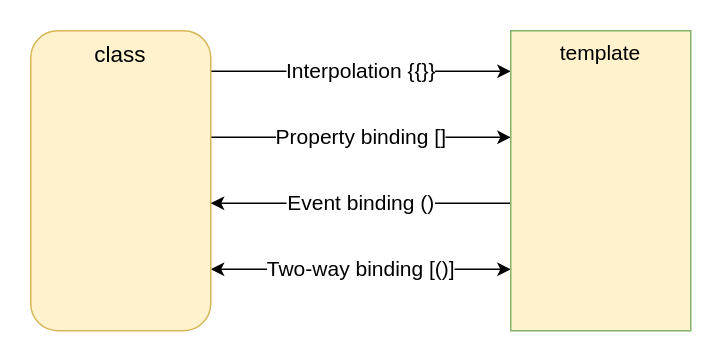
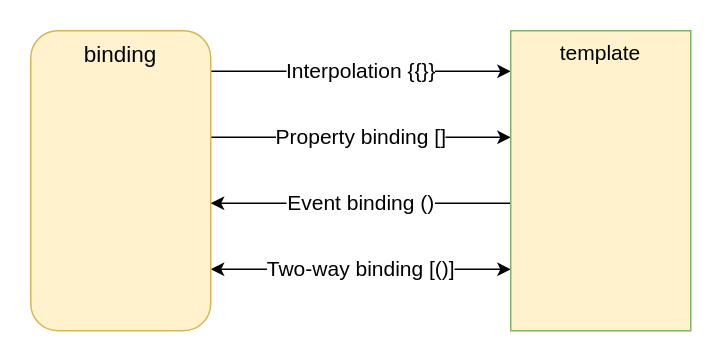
(121, 52) -> (121, 52)
